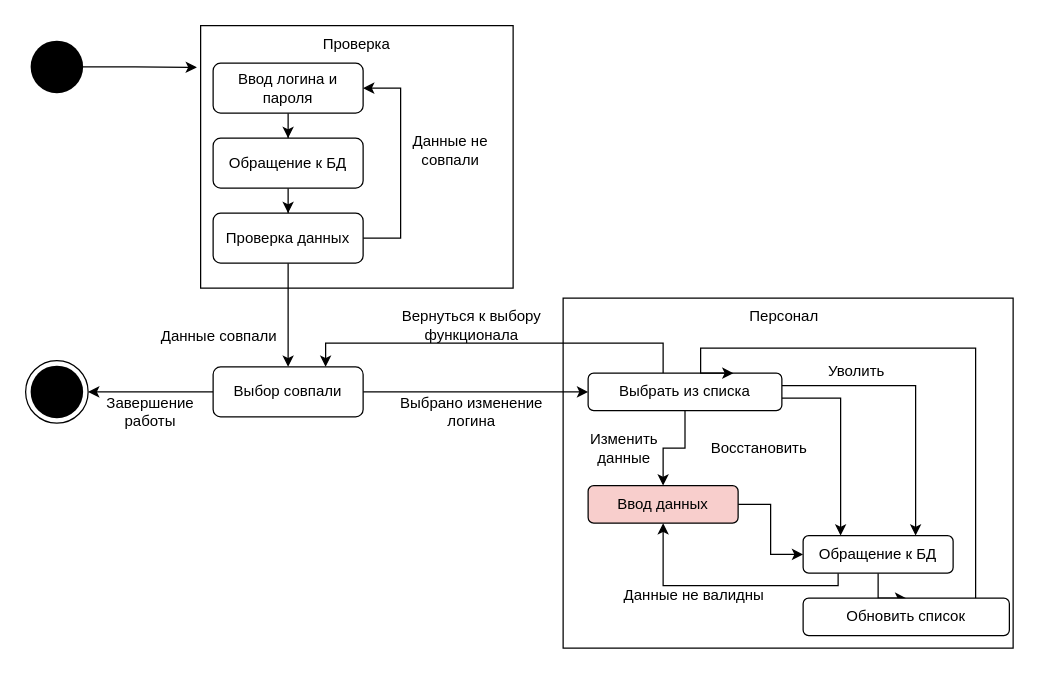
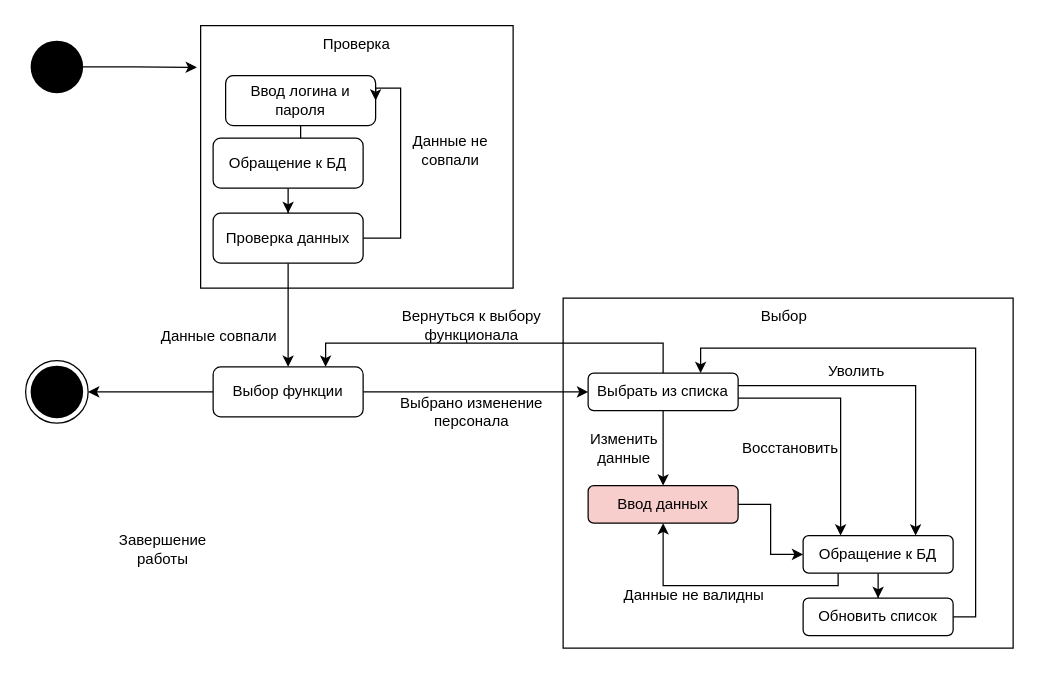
(288, 88) -> (301, 101)
(784, 317) -> (784, 317)
(288, 392) -> (288, 392)
(685, 392) -> (663, 392)
(151, 412) -> (163, 549)
(472, 412) -> (472, 412)
(759, 448) -> (791, 448)
(906, 617) -> (878, 617)
